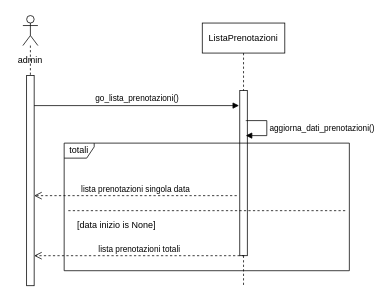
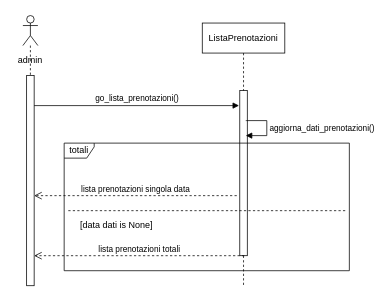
(117, 225) -> (117, 225)
